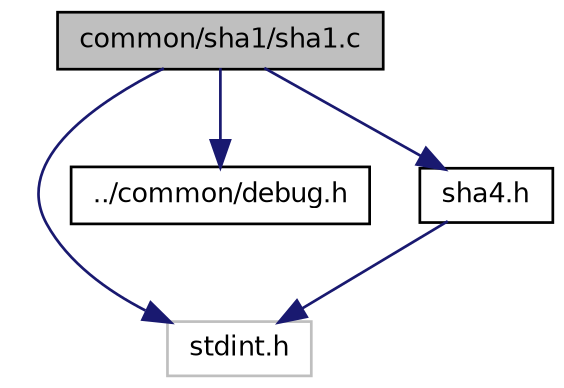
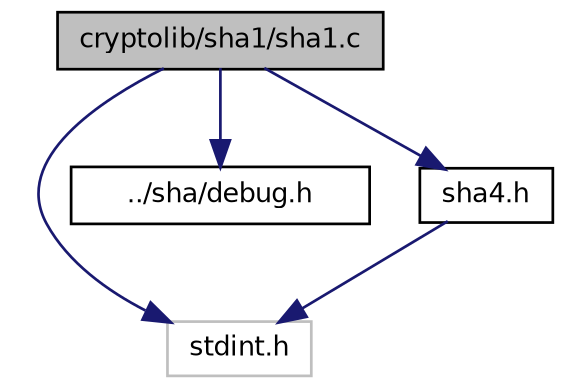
(220, 41) -> (220, 41)
(220, 195) -> (220, 195)
